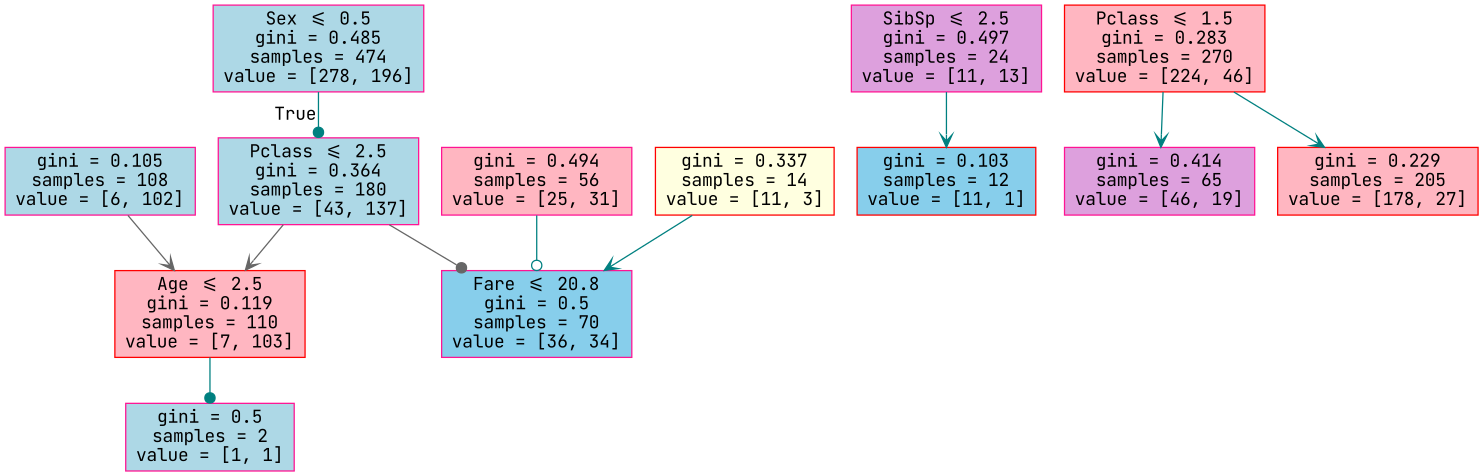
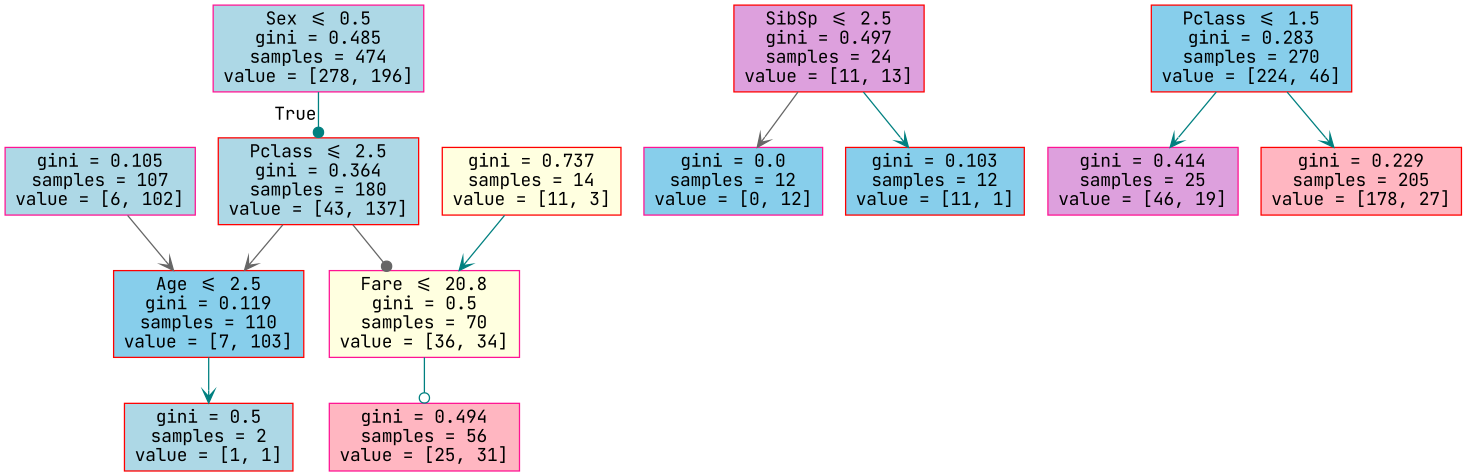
(946, 49) -> (829, 49)
(1165, 49) -> (1251, 49)
(100, 181) -> (100, 181)
(318, 181) -> (318, 181)
none -> (733, 181)
(745, 181) -> (532, 181)
(1160, 181) -> (1143, 181)
(537, 238) -> (424, 375)
(210, 314) -> (209, 314)
(537, 314) -> (424, 314)
(210, 375) -> (209, 374)
(210, 437) -> (209, 437)
